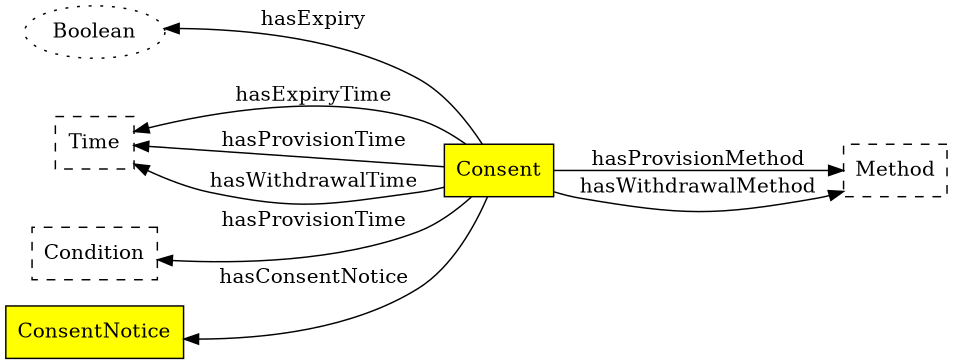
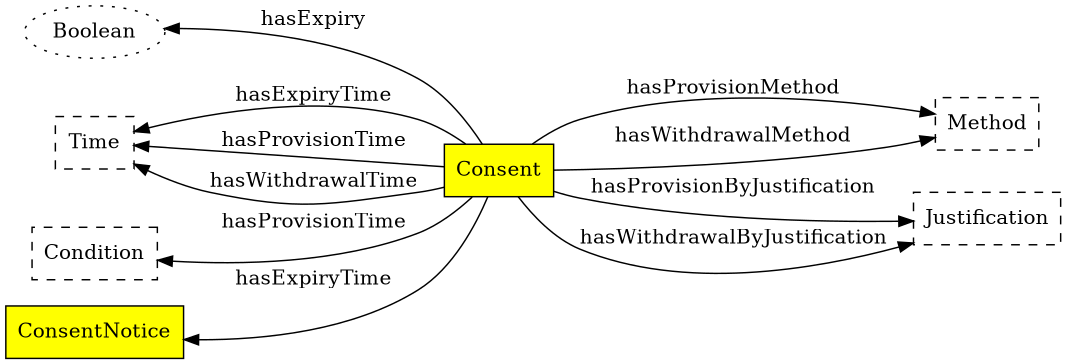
none -> (987, 219)
(314, 278) -> (314, 279)
